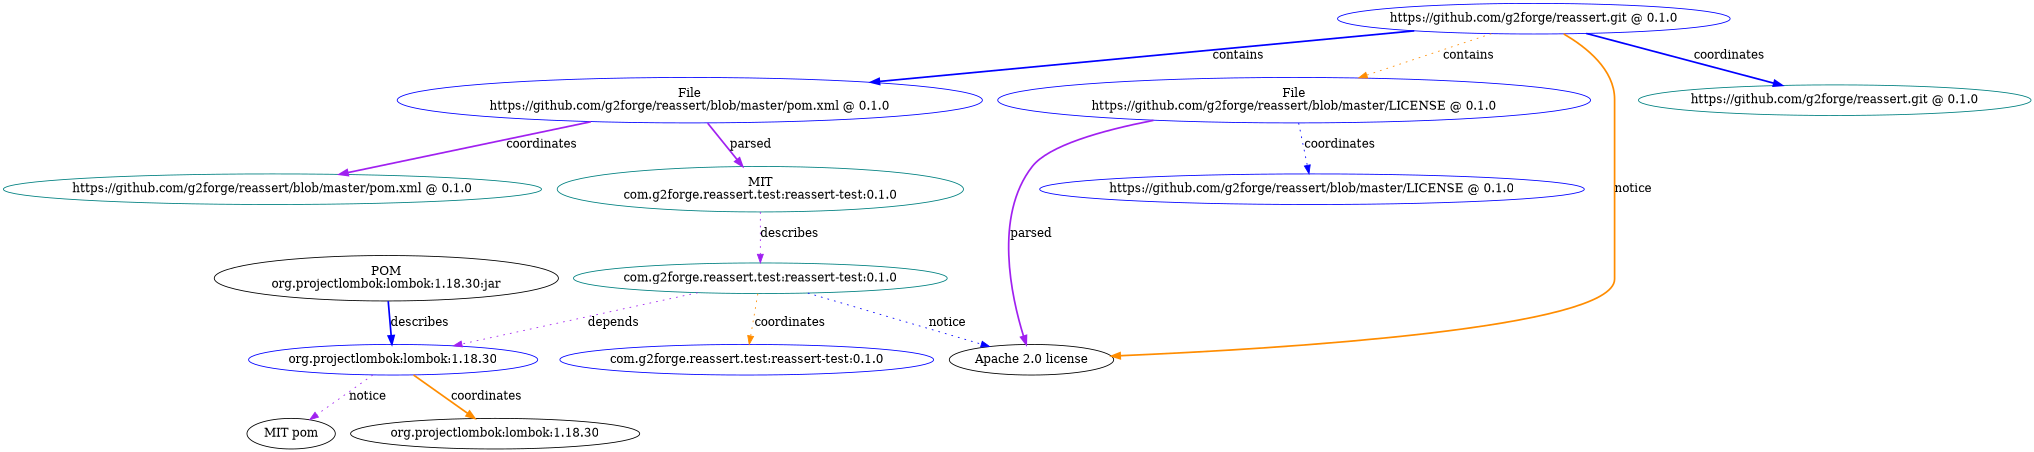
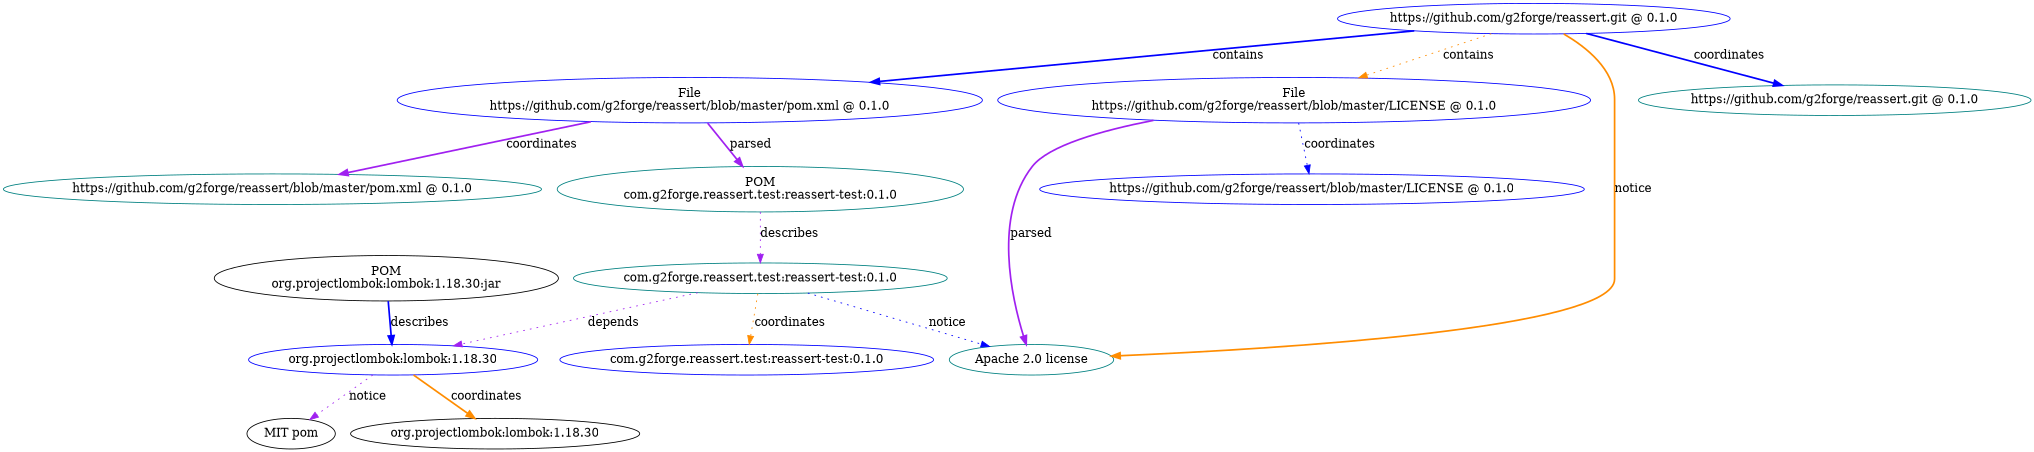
(760, 189) -> (760, 189)
(1031, 360) -> (1031, 360)
